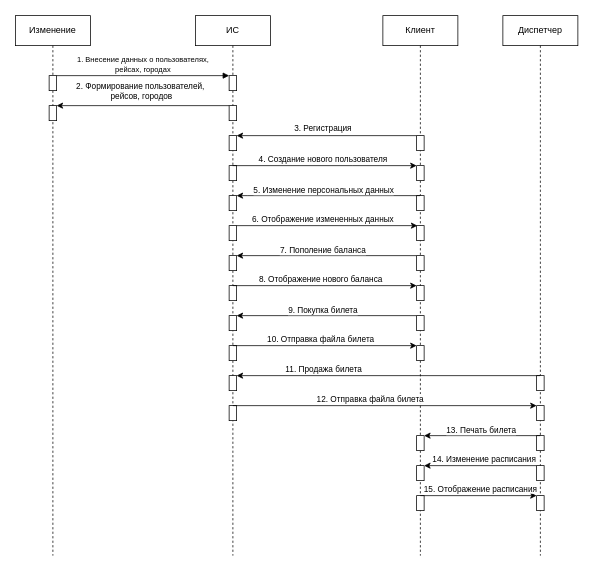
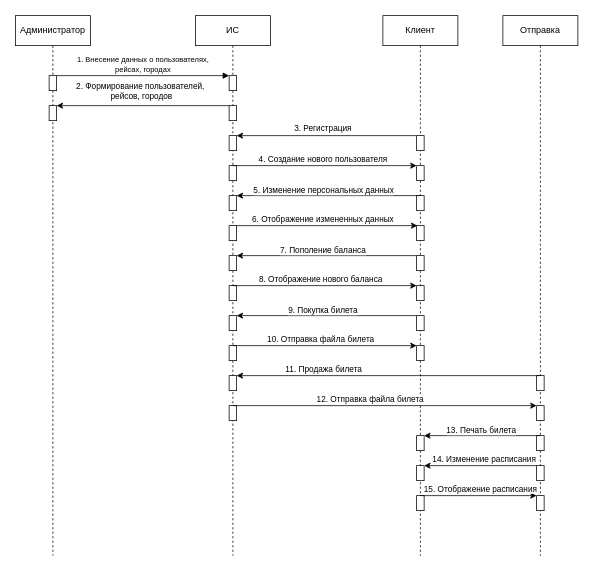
(53, 30) -> (53, 30)
(540, 30) -> (540, 30)
